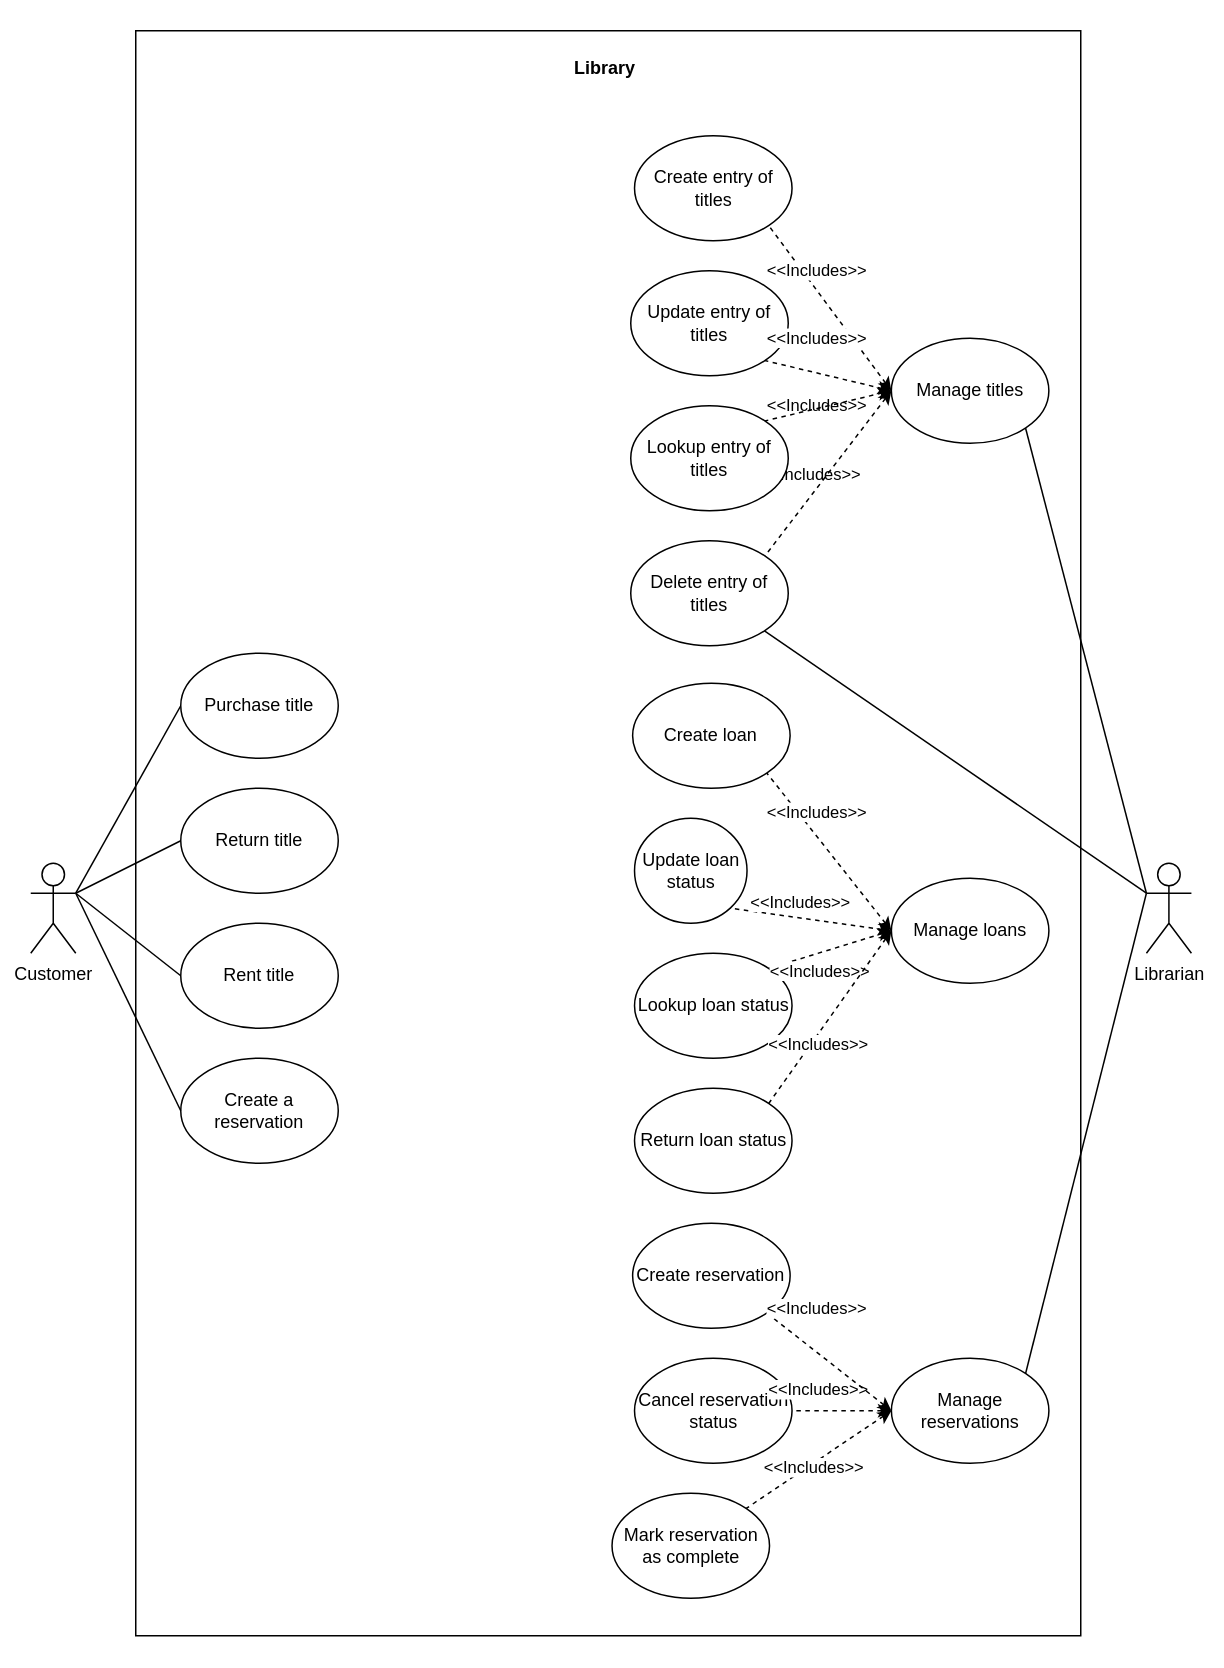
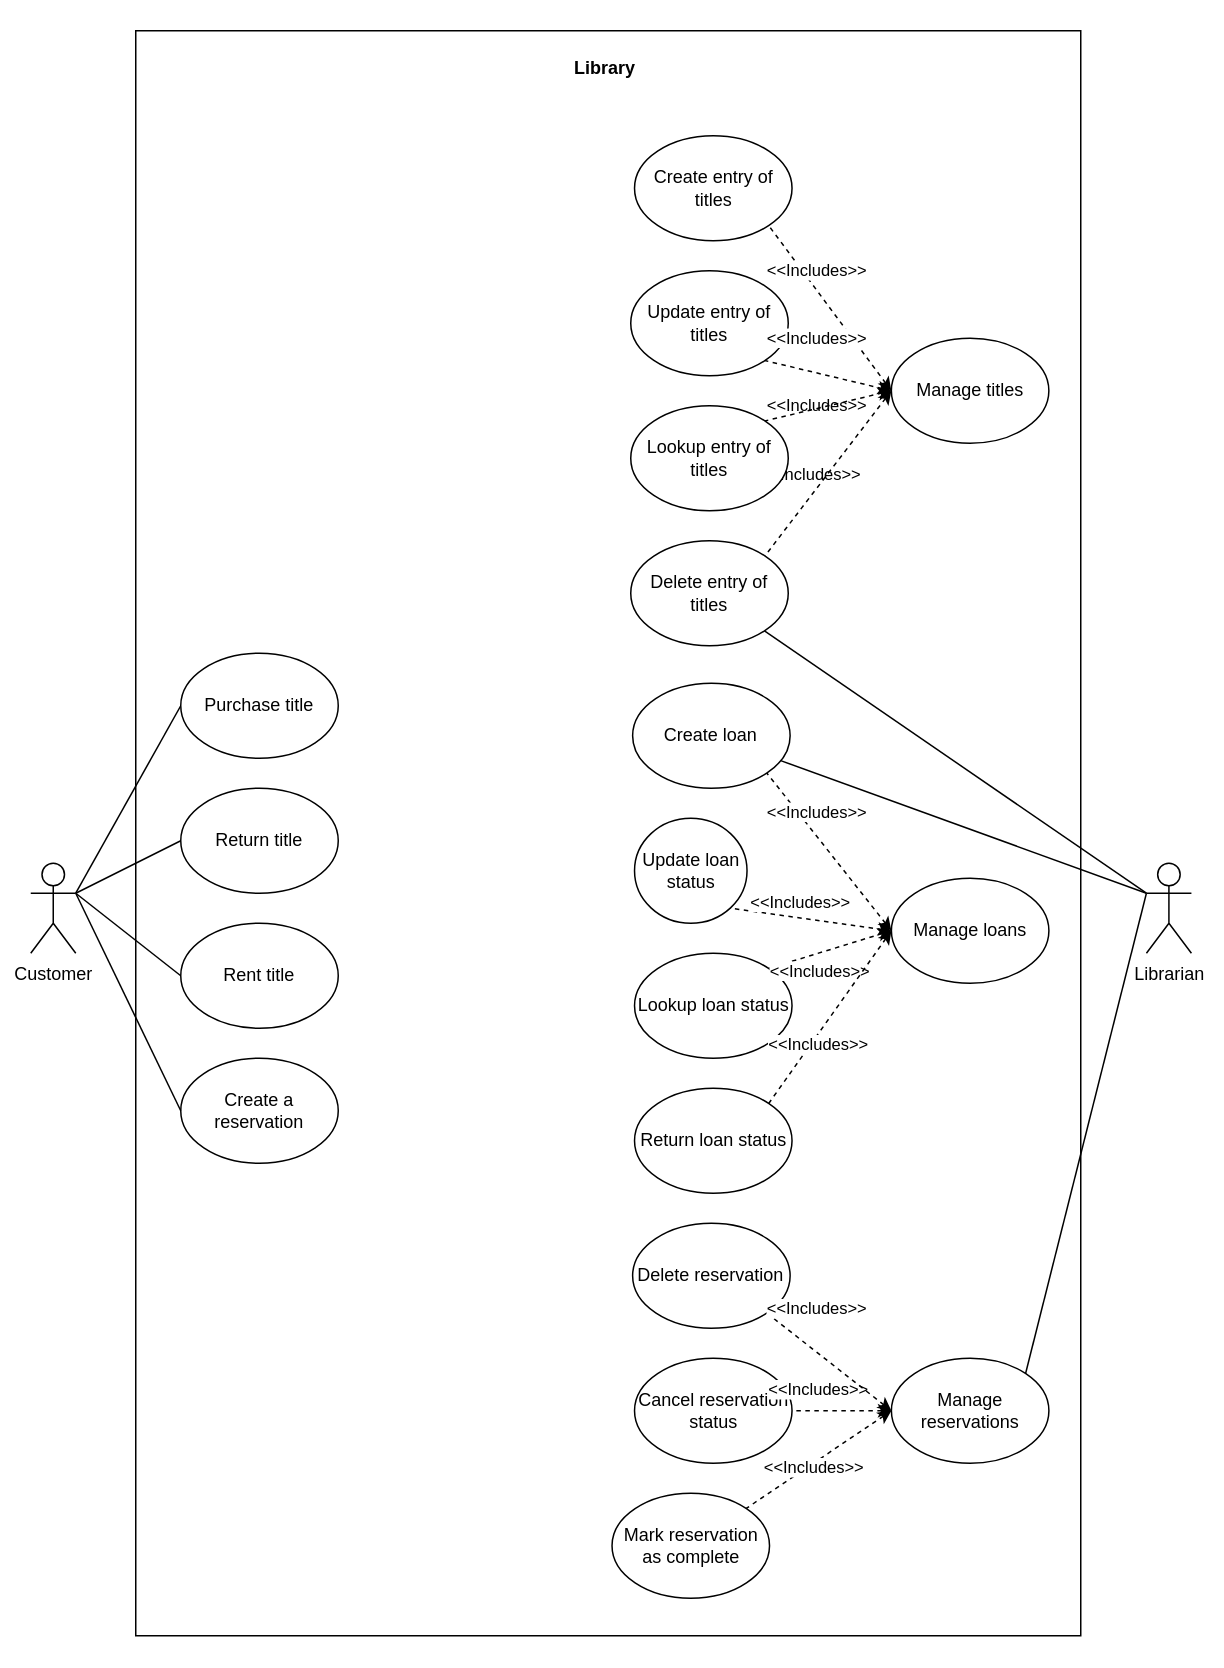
(1085, 659) -> (961, 826)
(711, 1276) -> (711, 1276)
